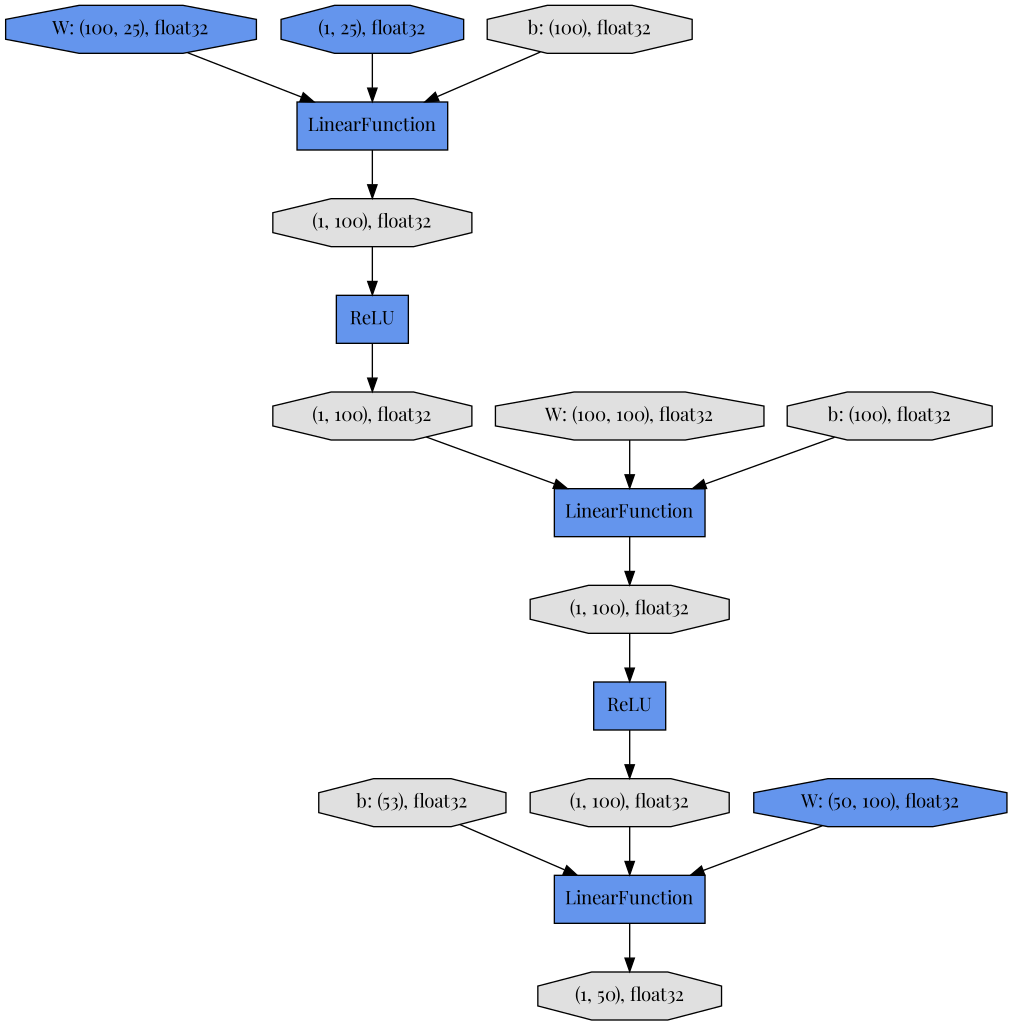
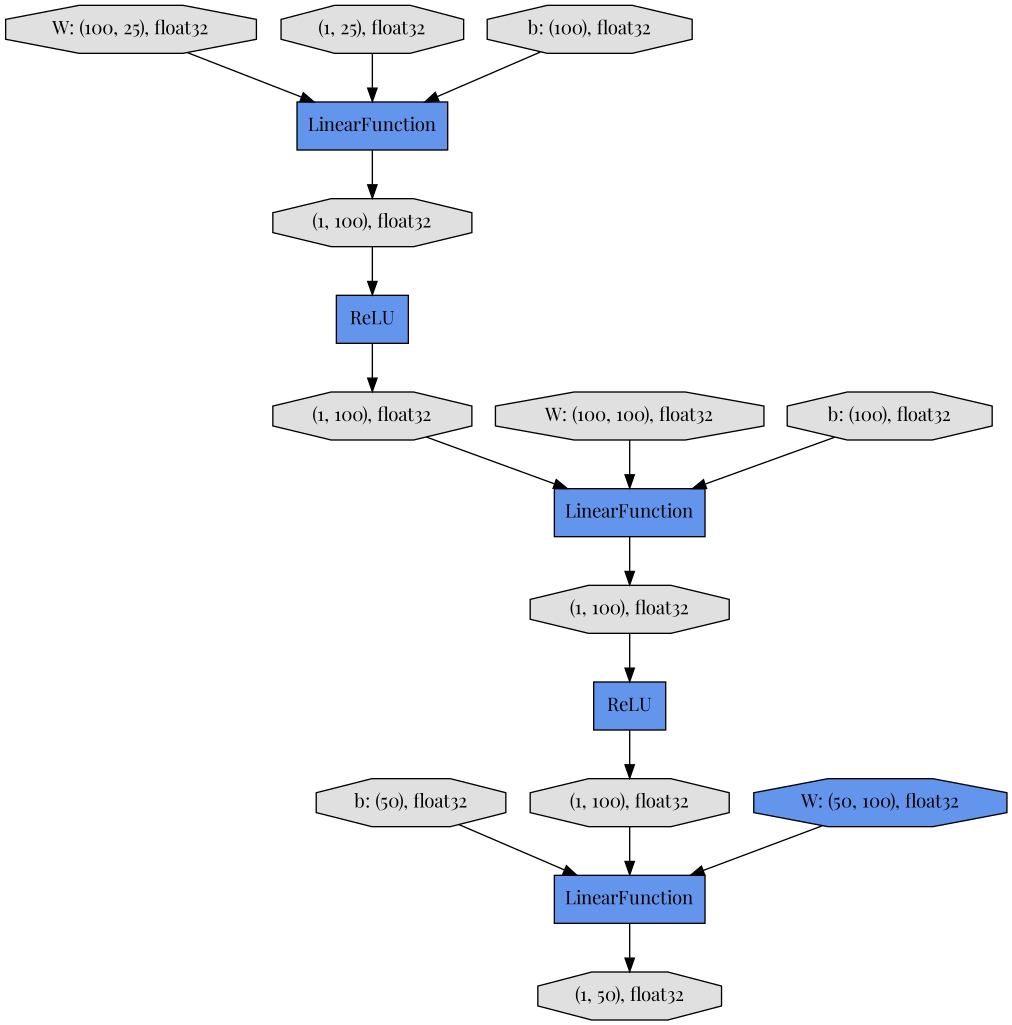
(131, 29) -> (131, 29)
(372, 29) -> (372, 29)
(412, 803) -> (411, 803)
